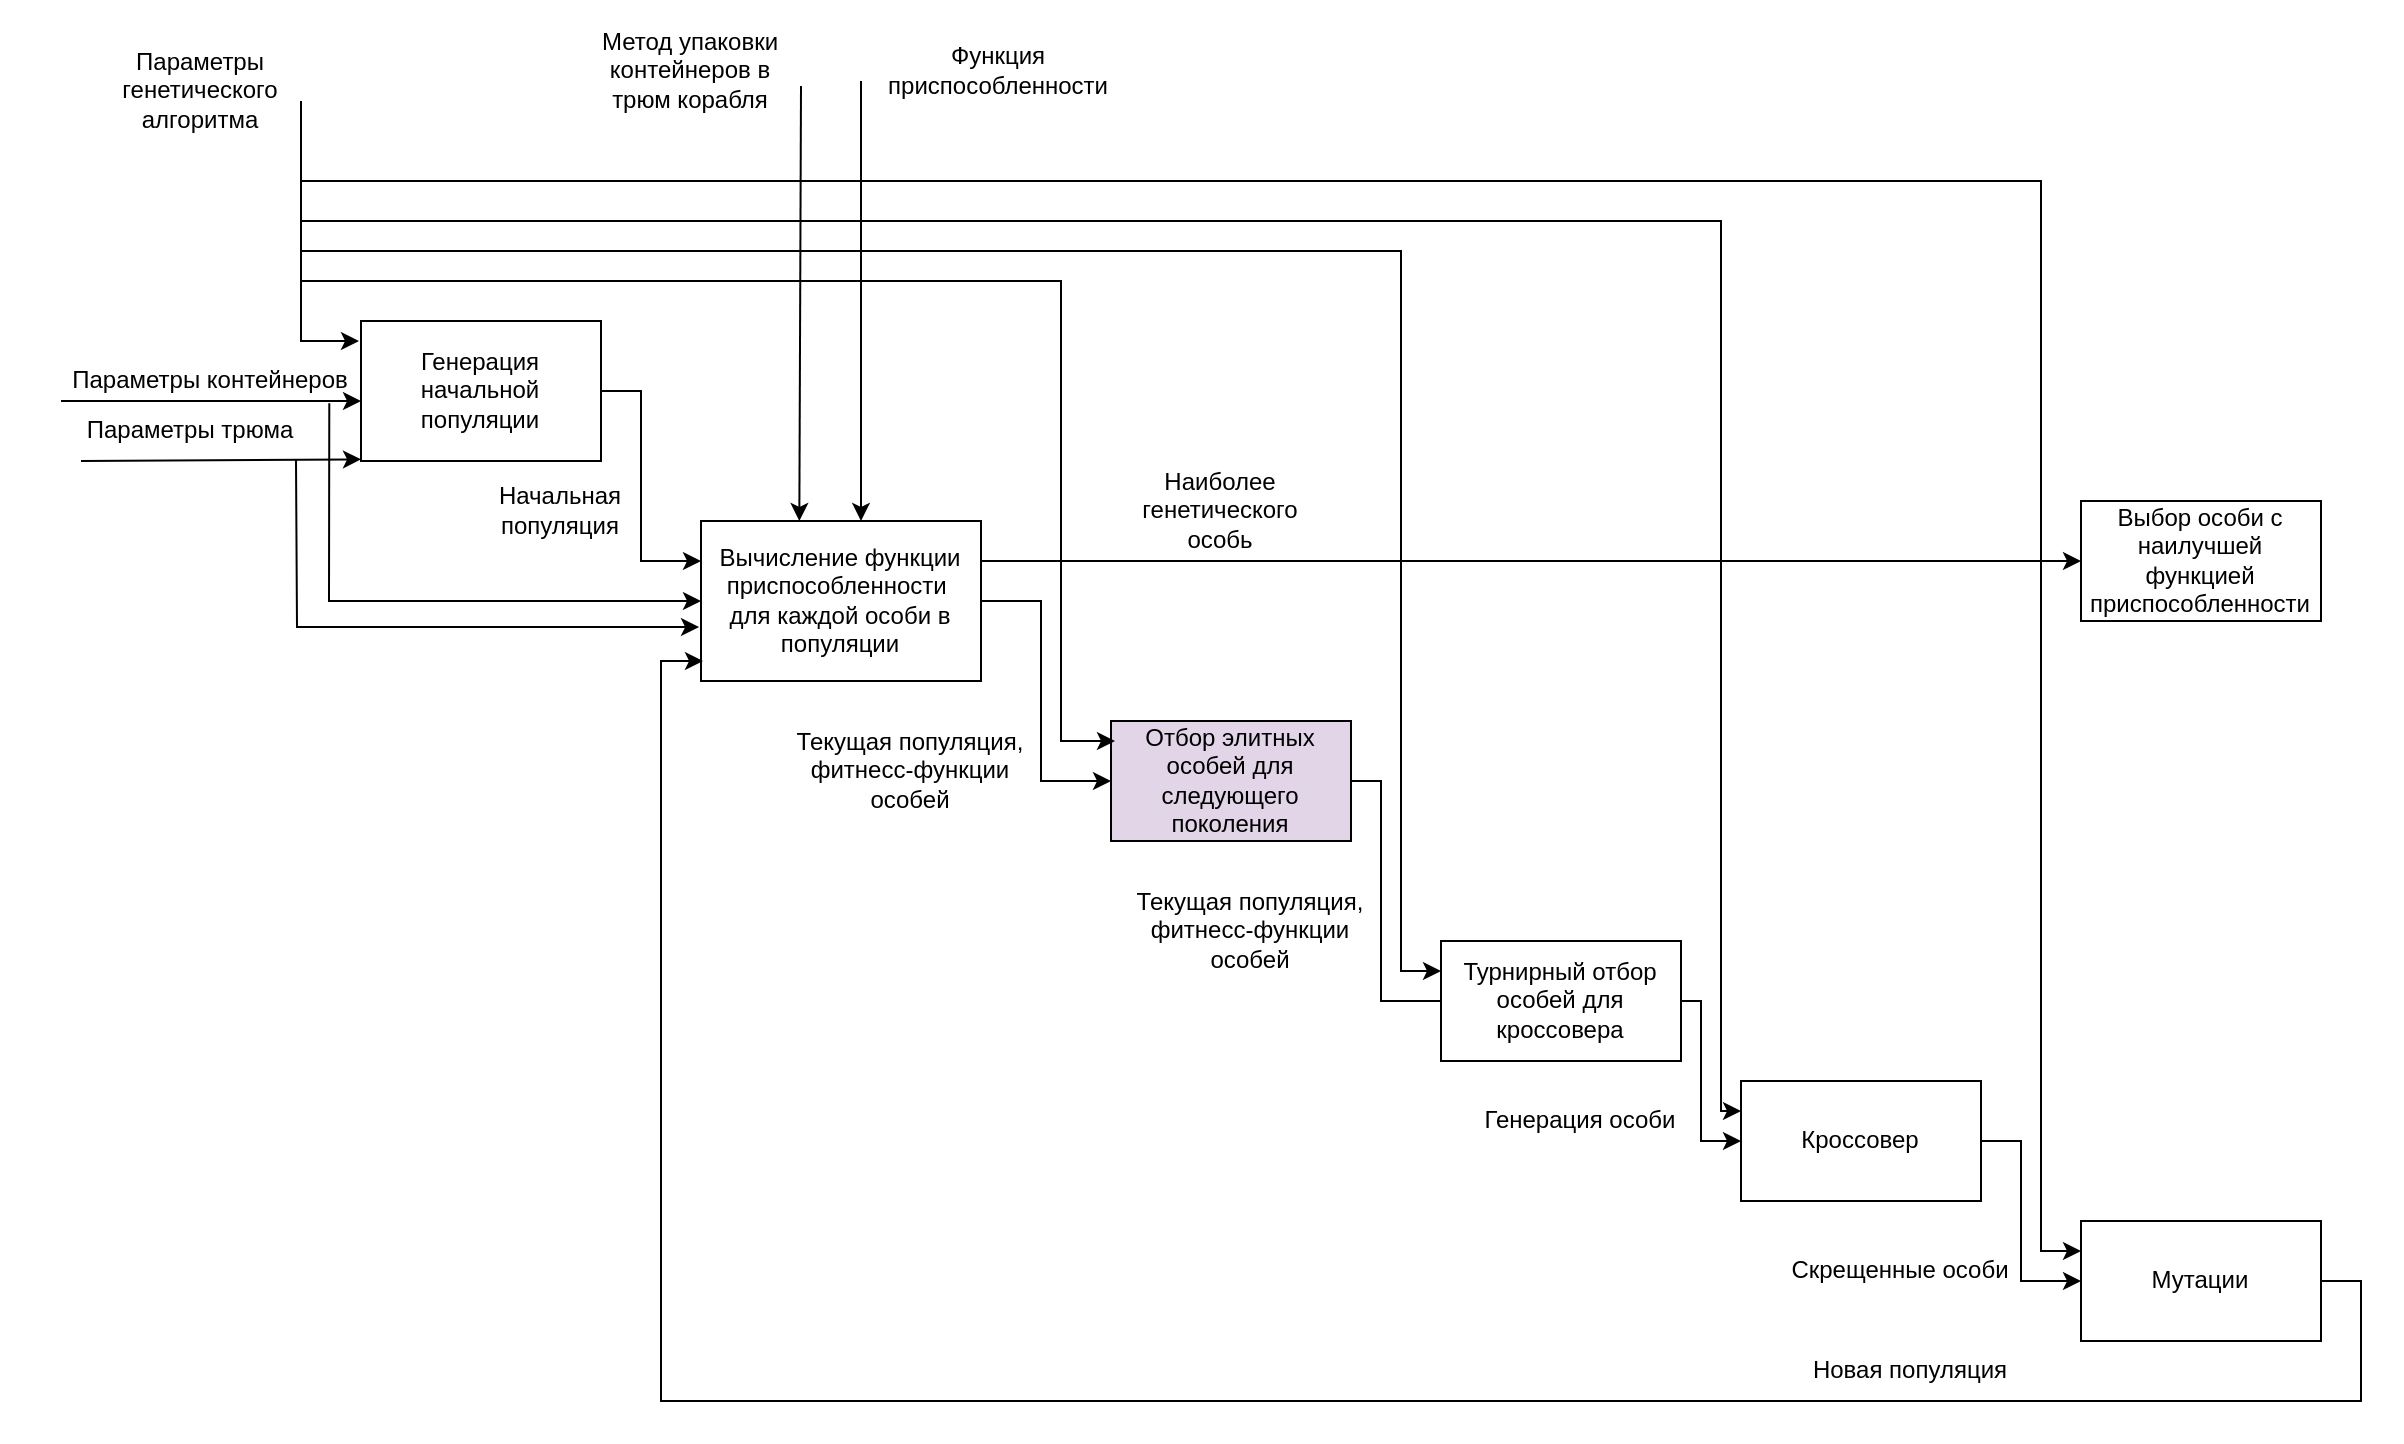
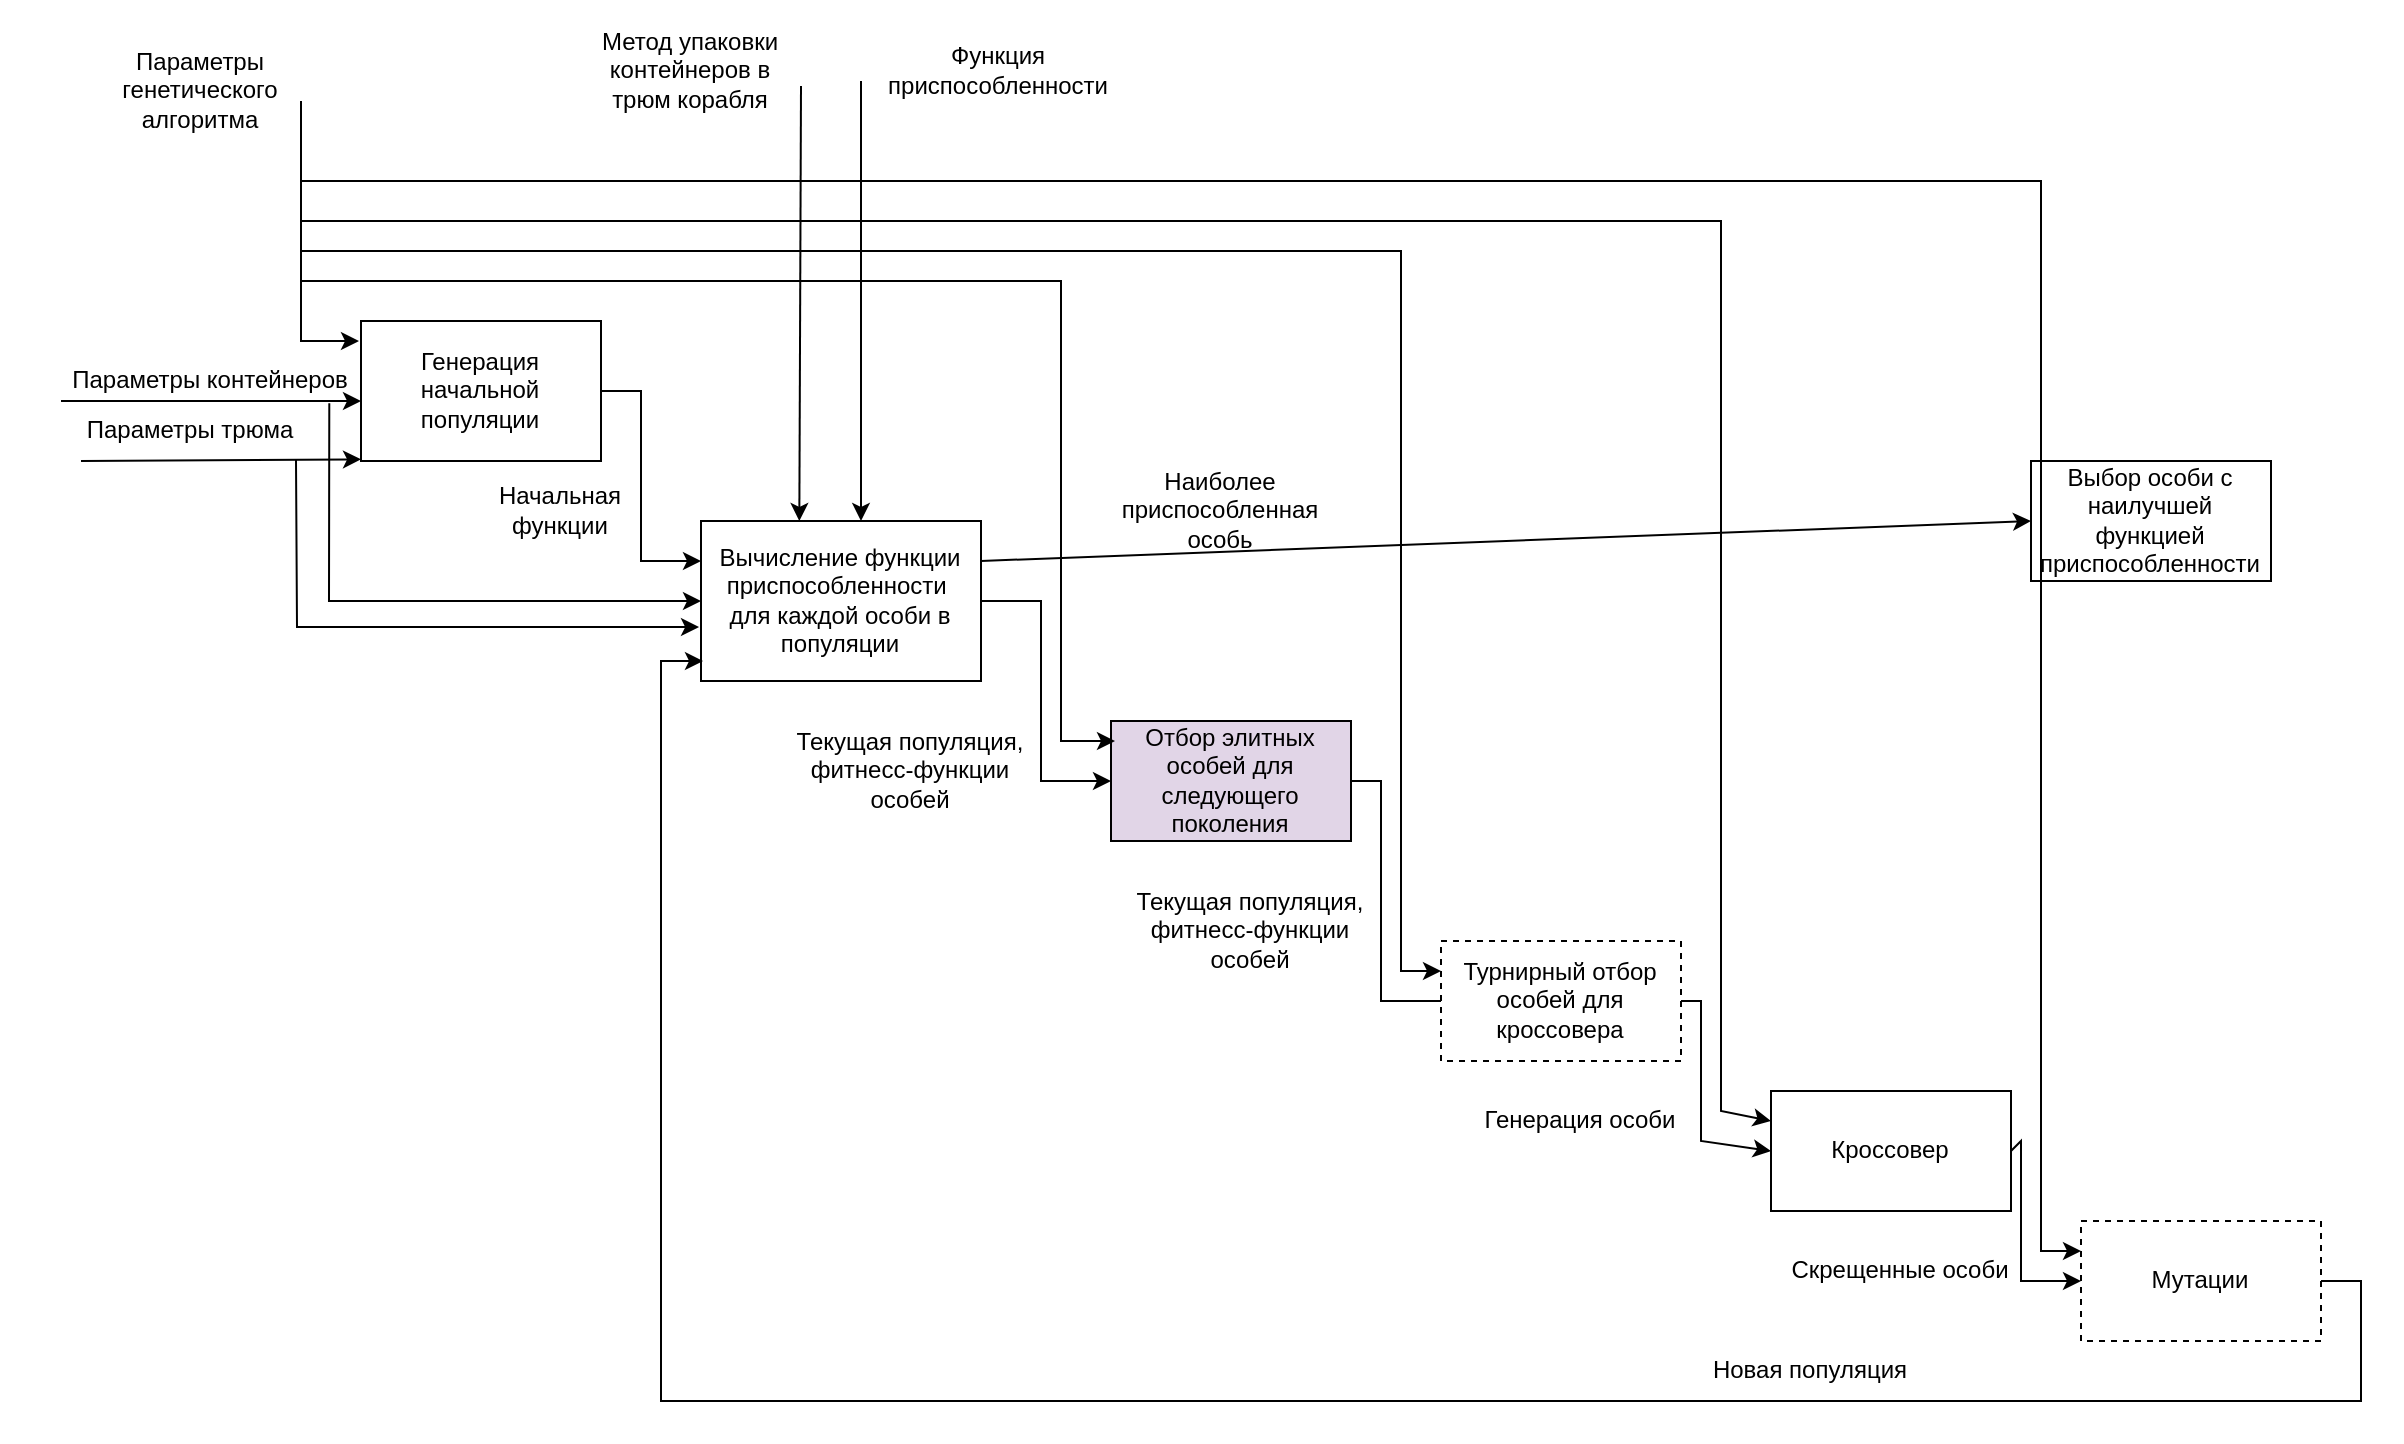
(561, 511) -> (561, 511)
(1221, 511) -> (1221, 511)
(2201, 561) -> (2151, 521)
(1561, 1001) -> (1561, 1001)
(1861, 1141) -> (1891, 1151)
(2201, 1281) -> (2201, 1281)
(1911, 1371) -> (1811, 1371)
